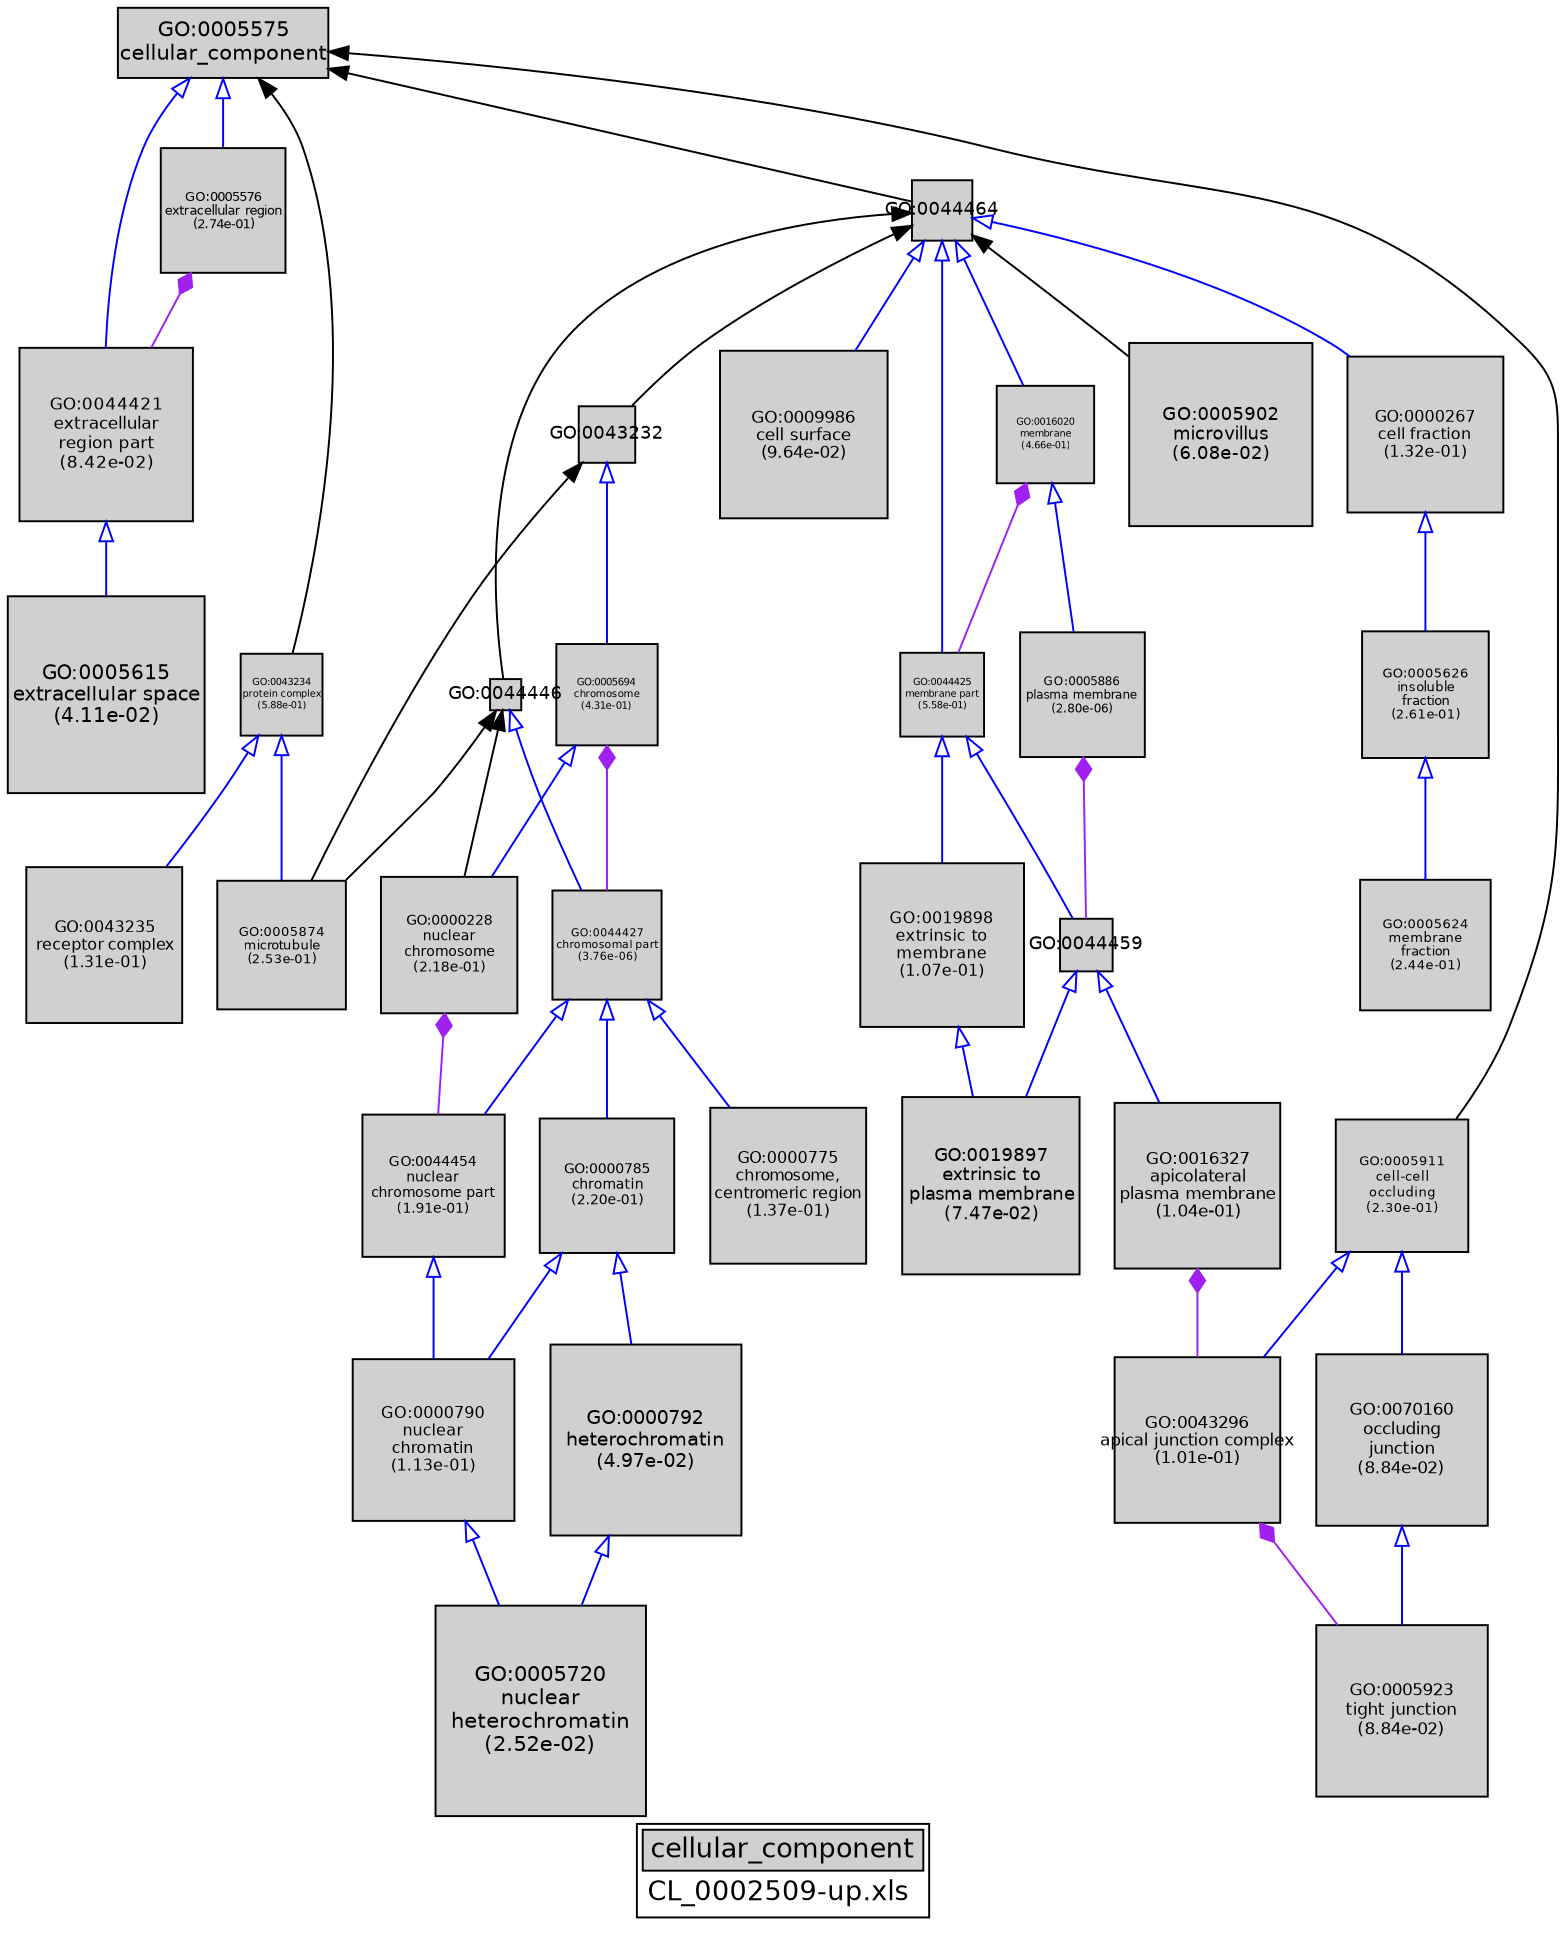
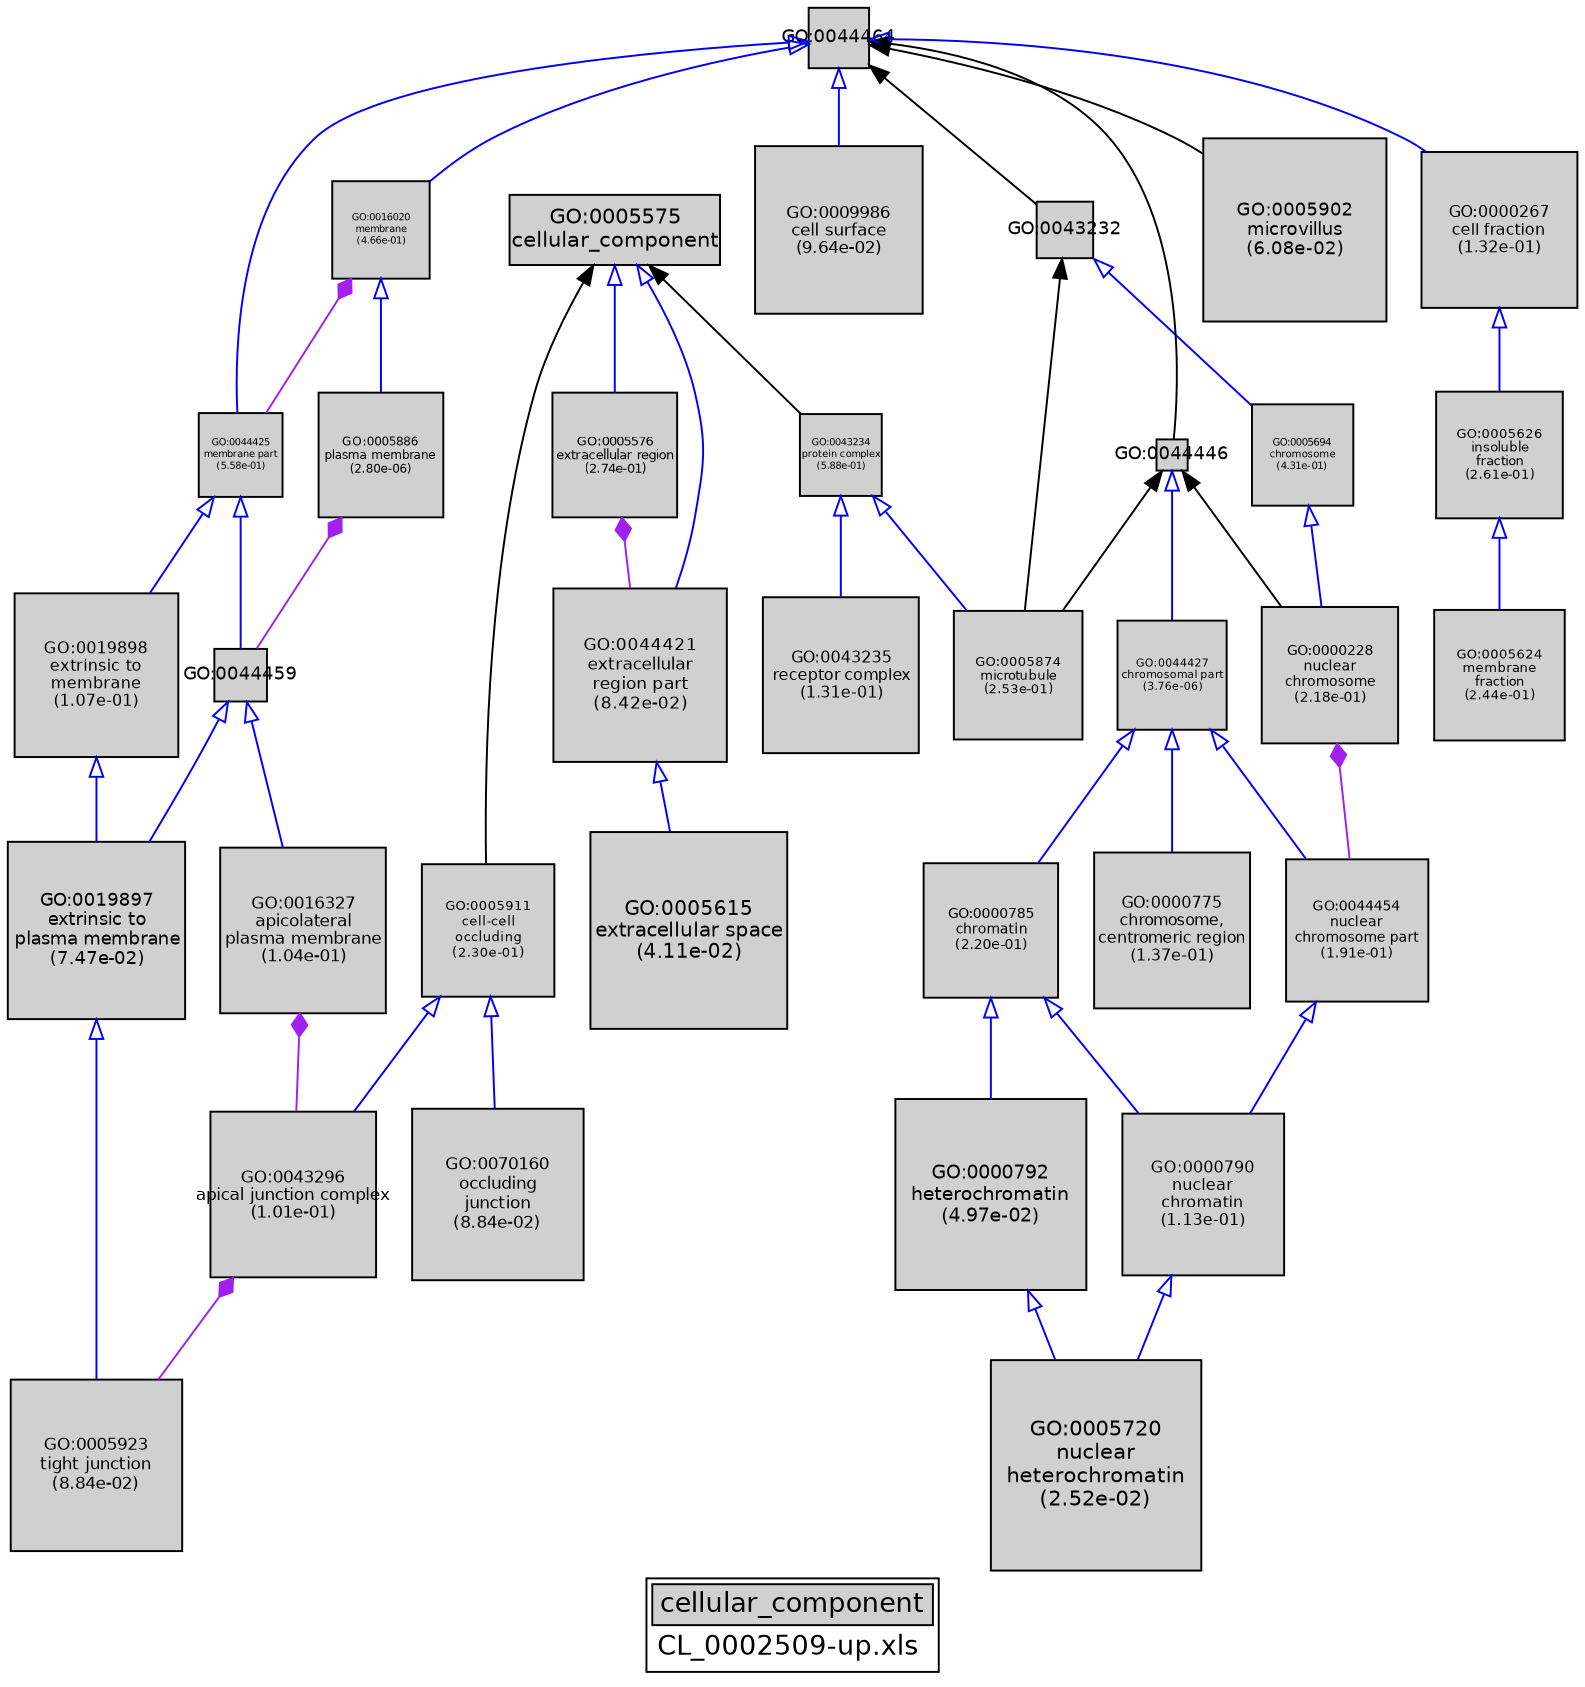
(630, 137) -> none
(607, 830) -> none
(1402, 1586) -> (96, 1209)
